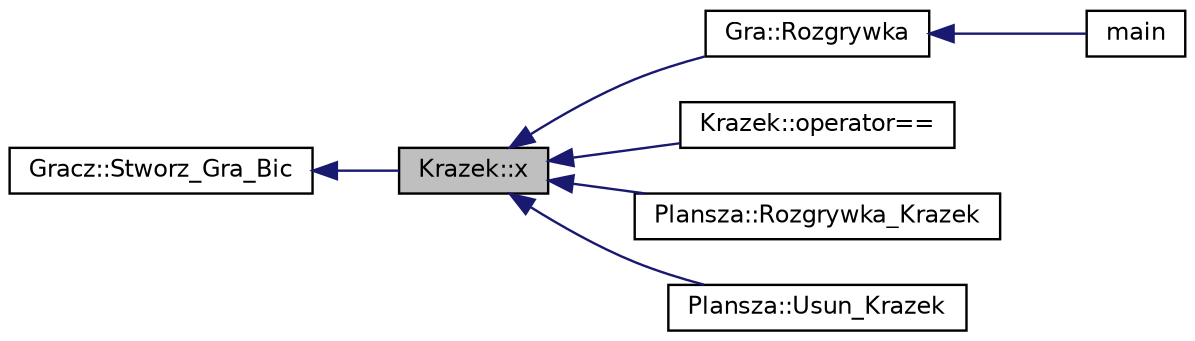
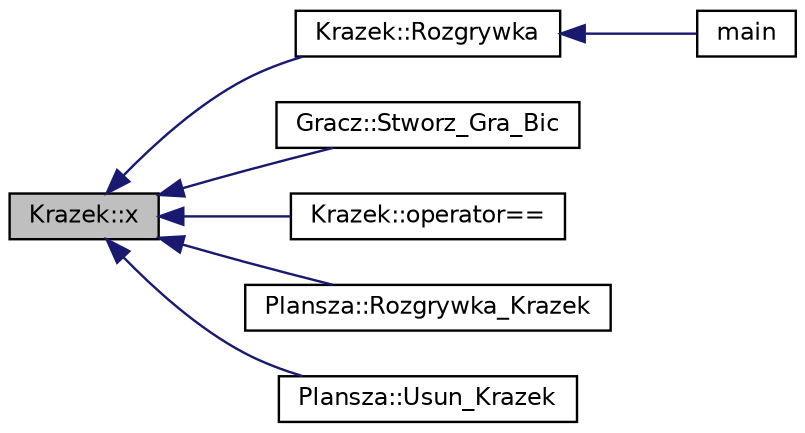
(817, 34) -> (428, 34)
(368, 171) -> (258, 167)
